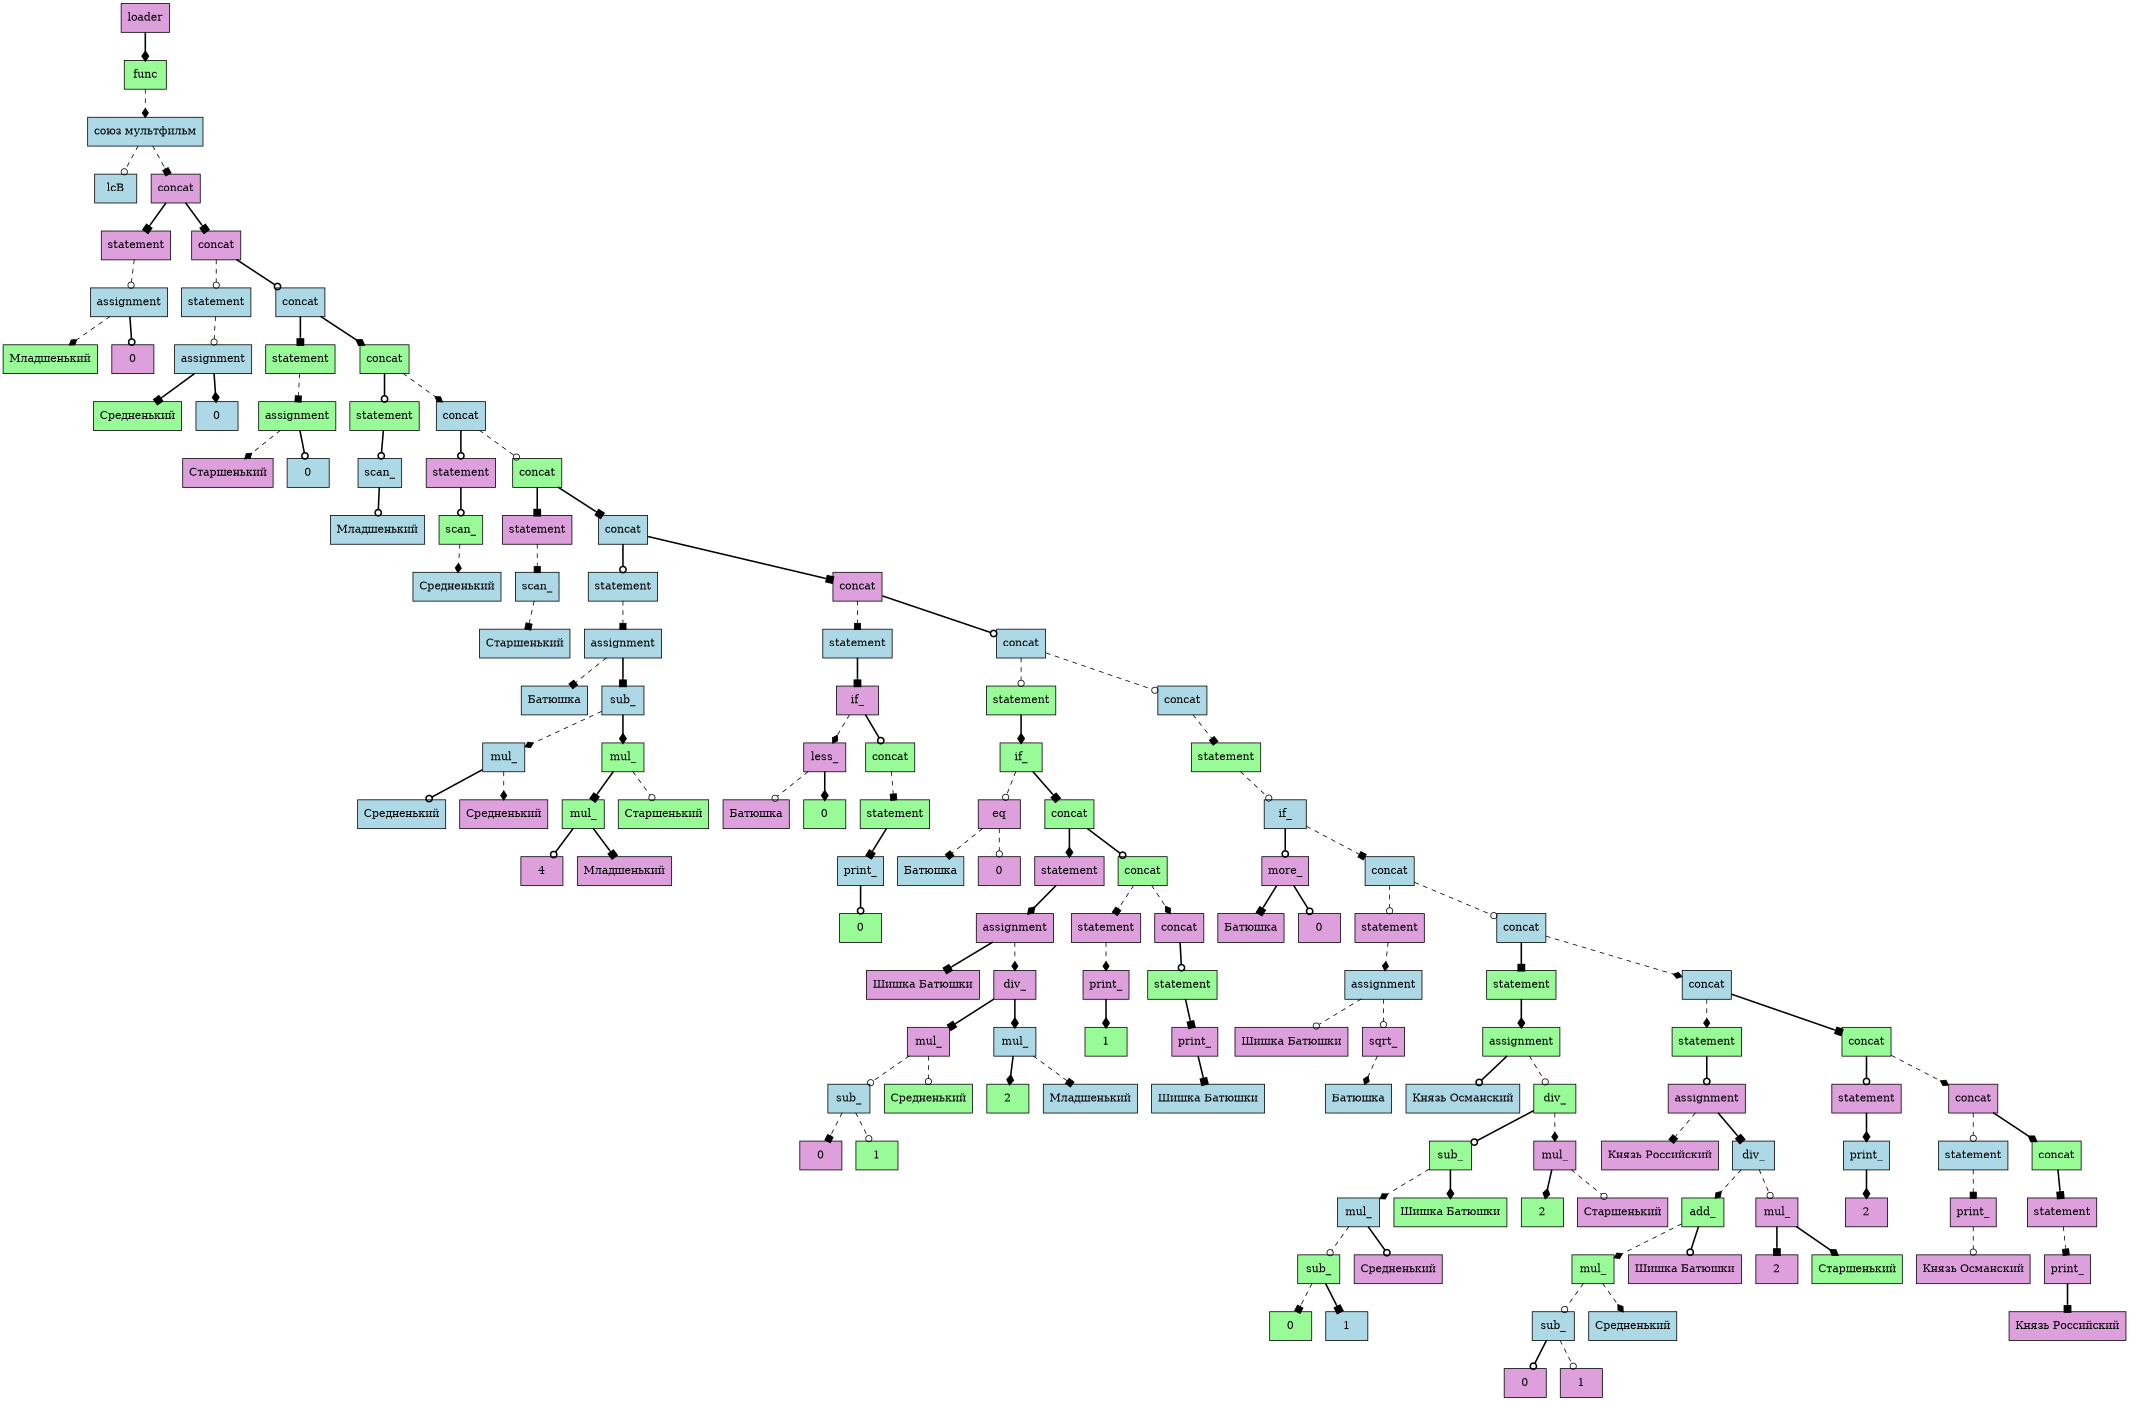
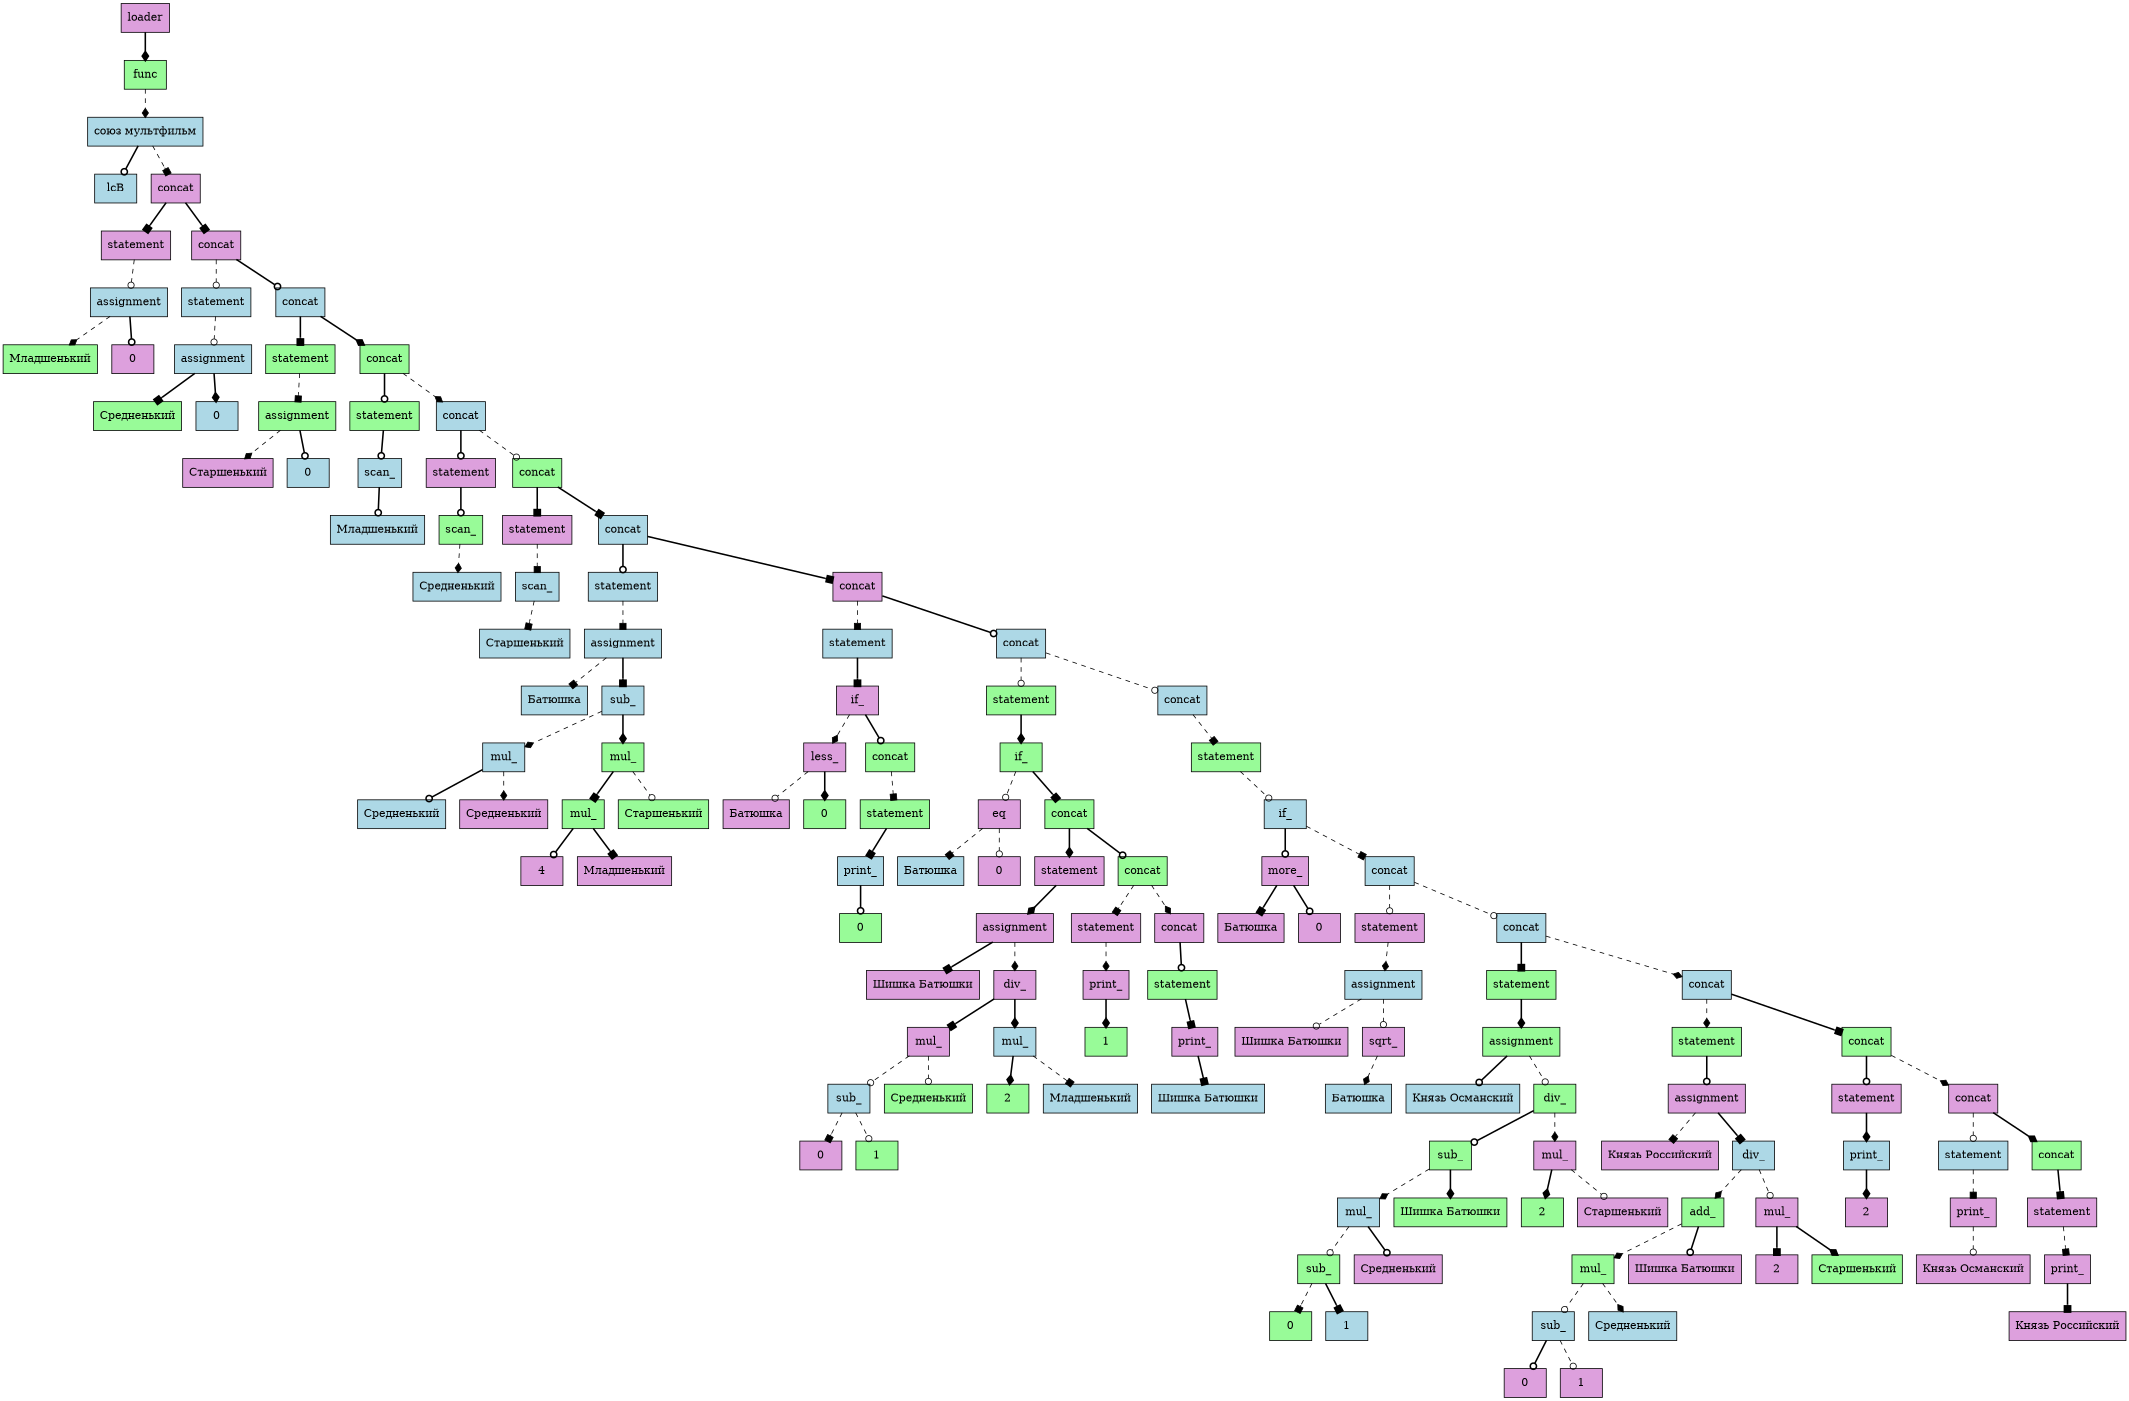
(132, 157) -> (132, 157)
